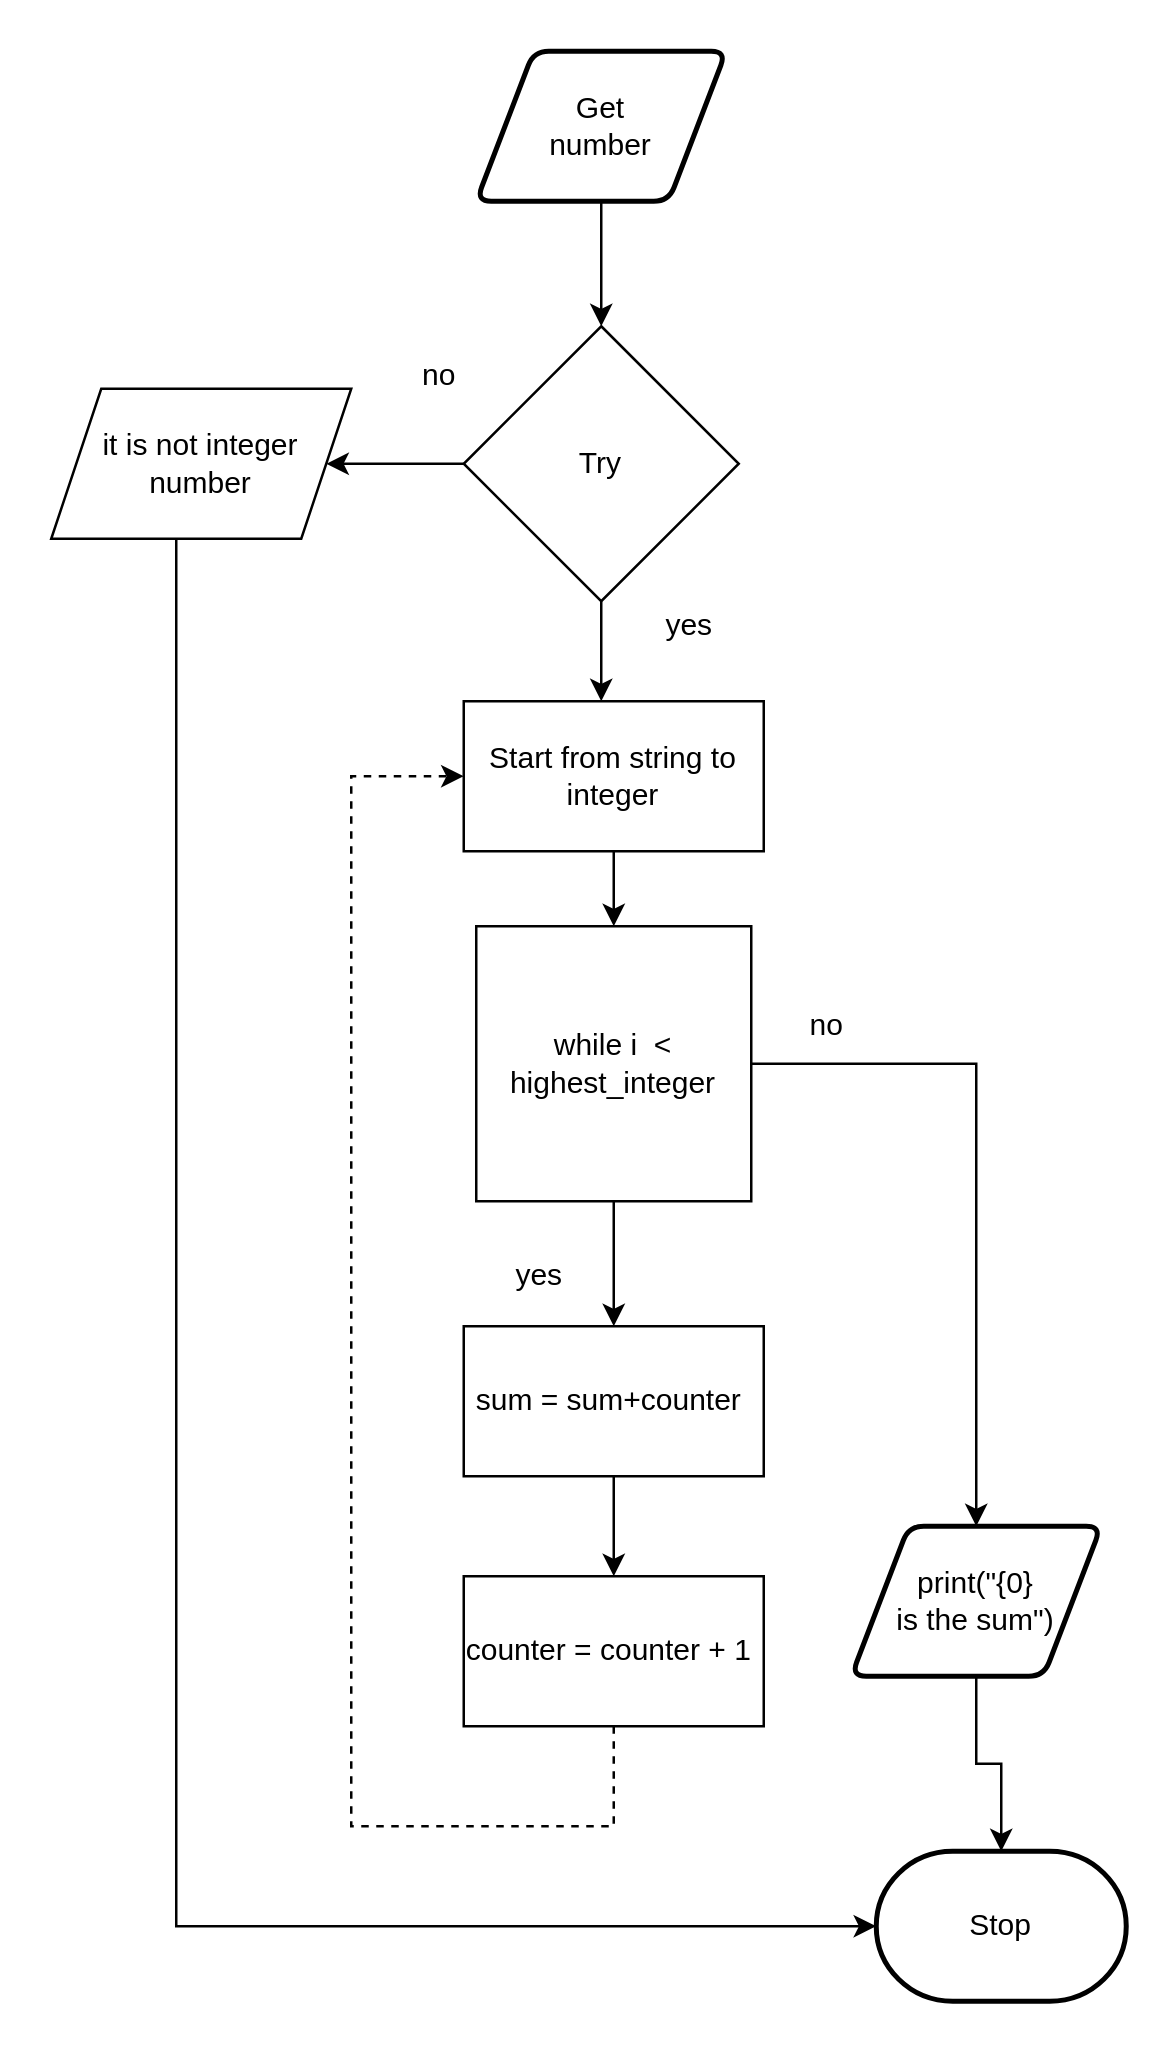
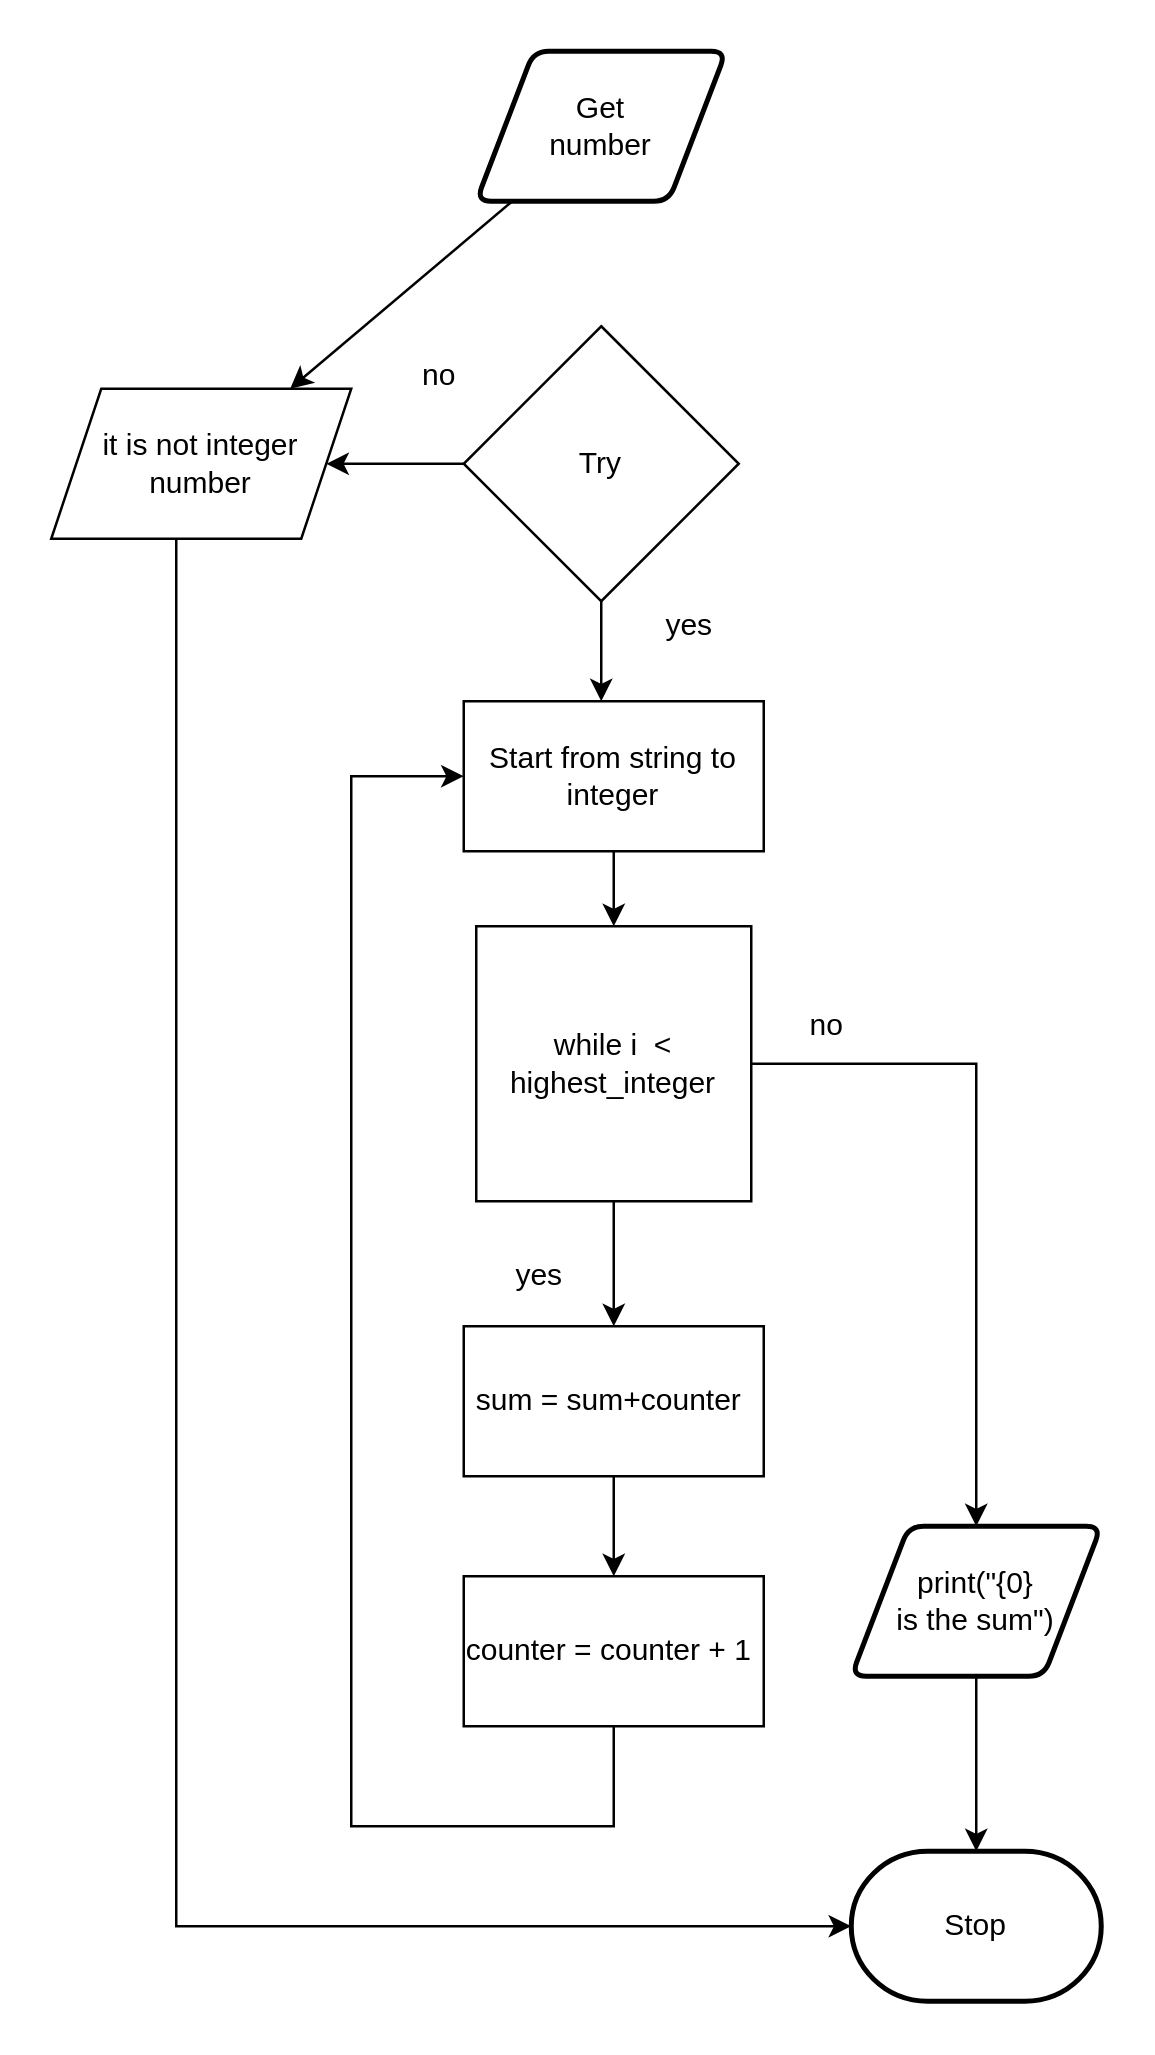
(601, 256) -> (407, 291)
(351, 1437) -> (351, 1437)
(1001, 1926) -> (976, 1926)
